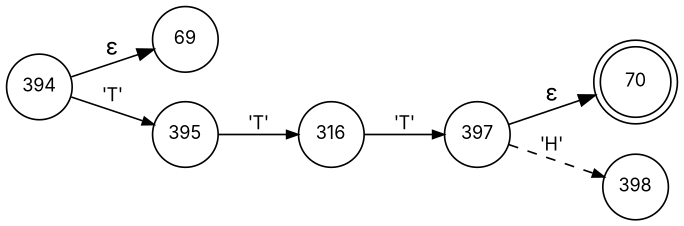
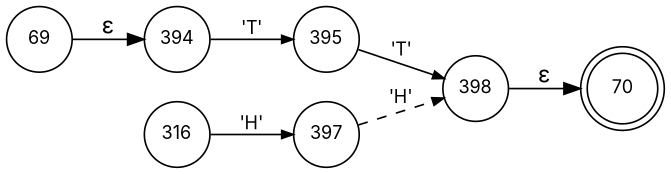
(105, 66) -> (100, 39)
(544, 112) -> (536, 89)
(404, 125) -> (252, 125)
(253, 135) -> (396, 62)
